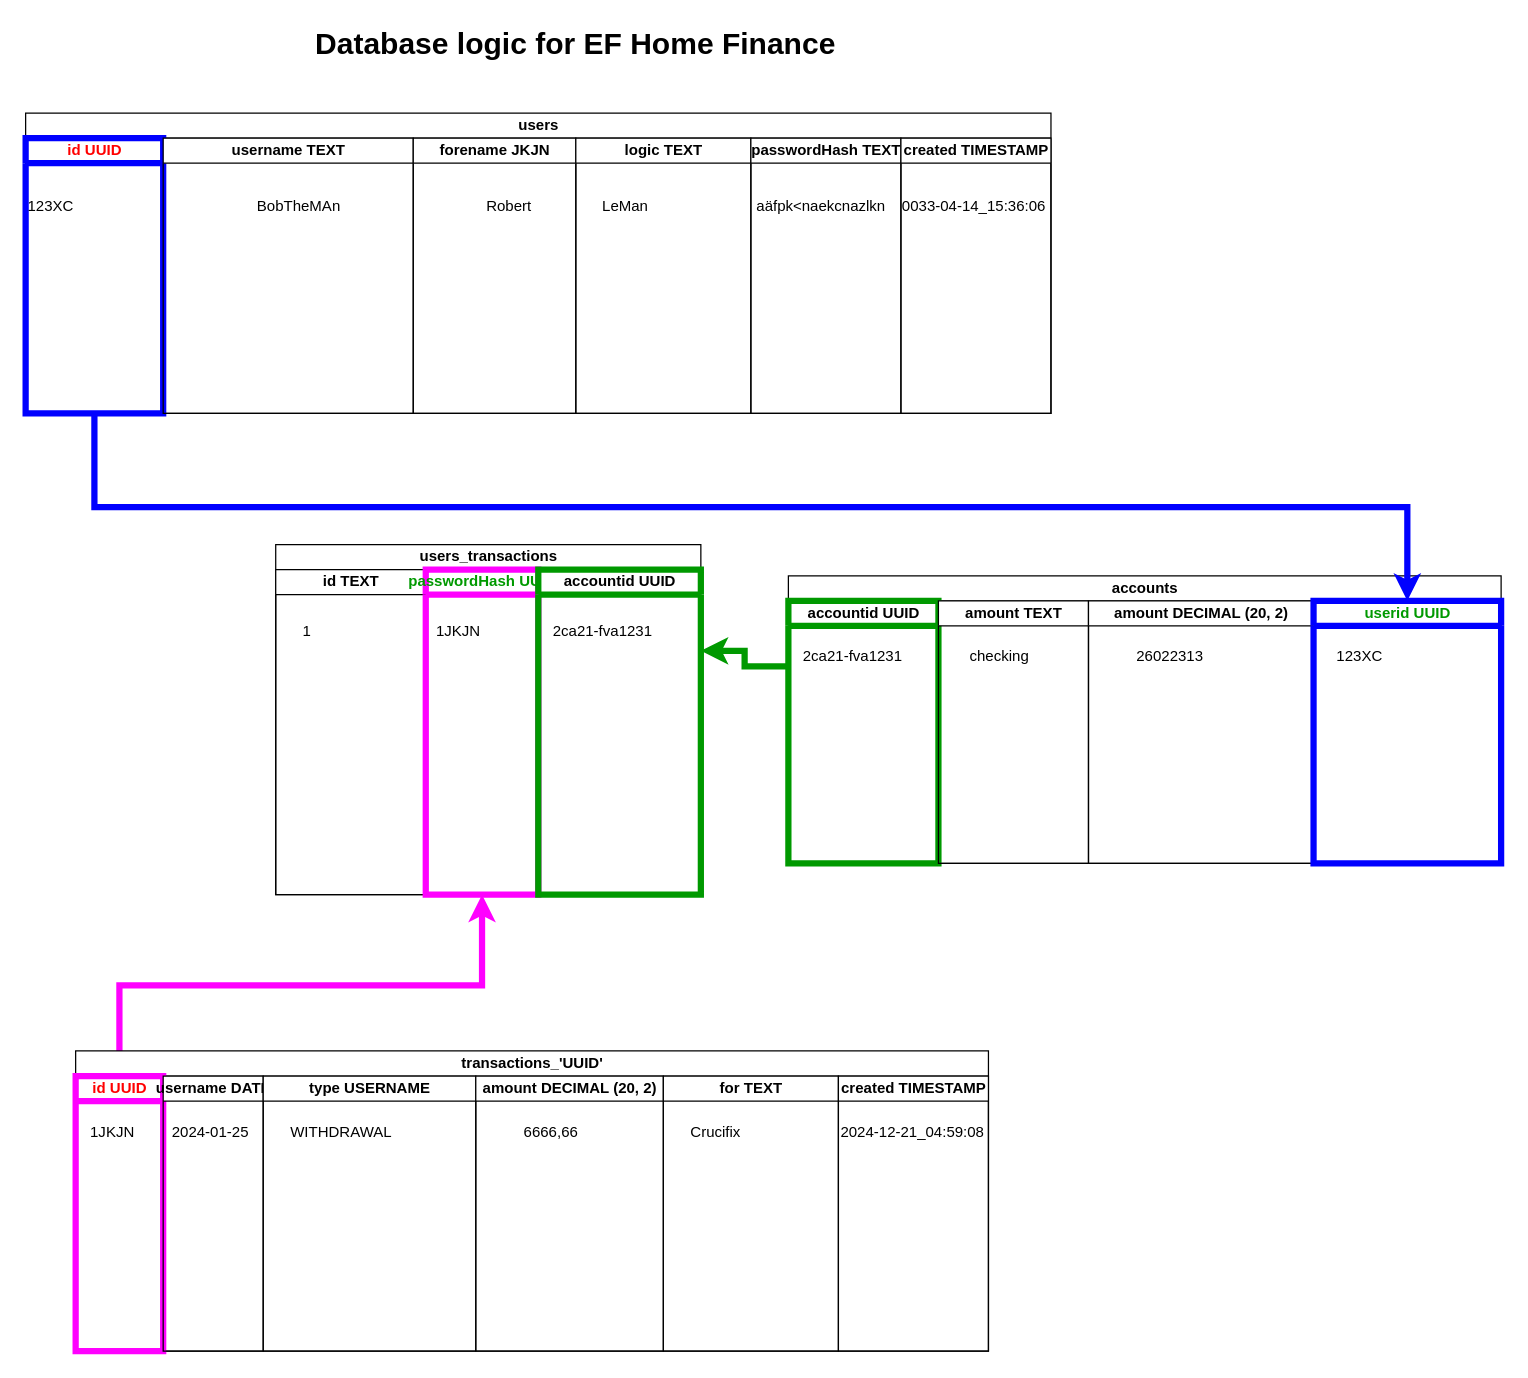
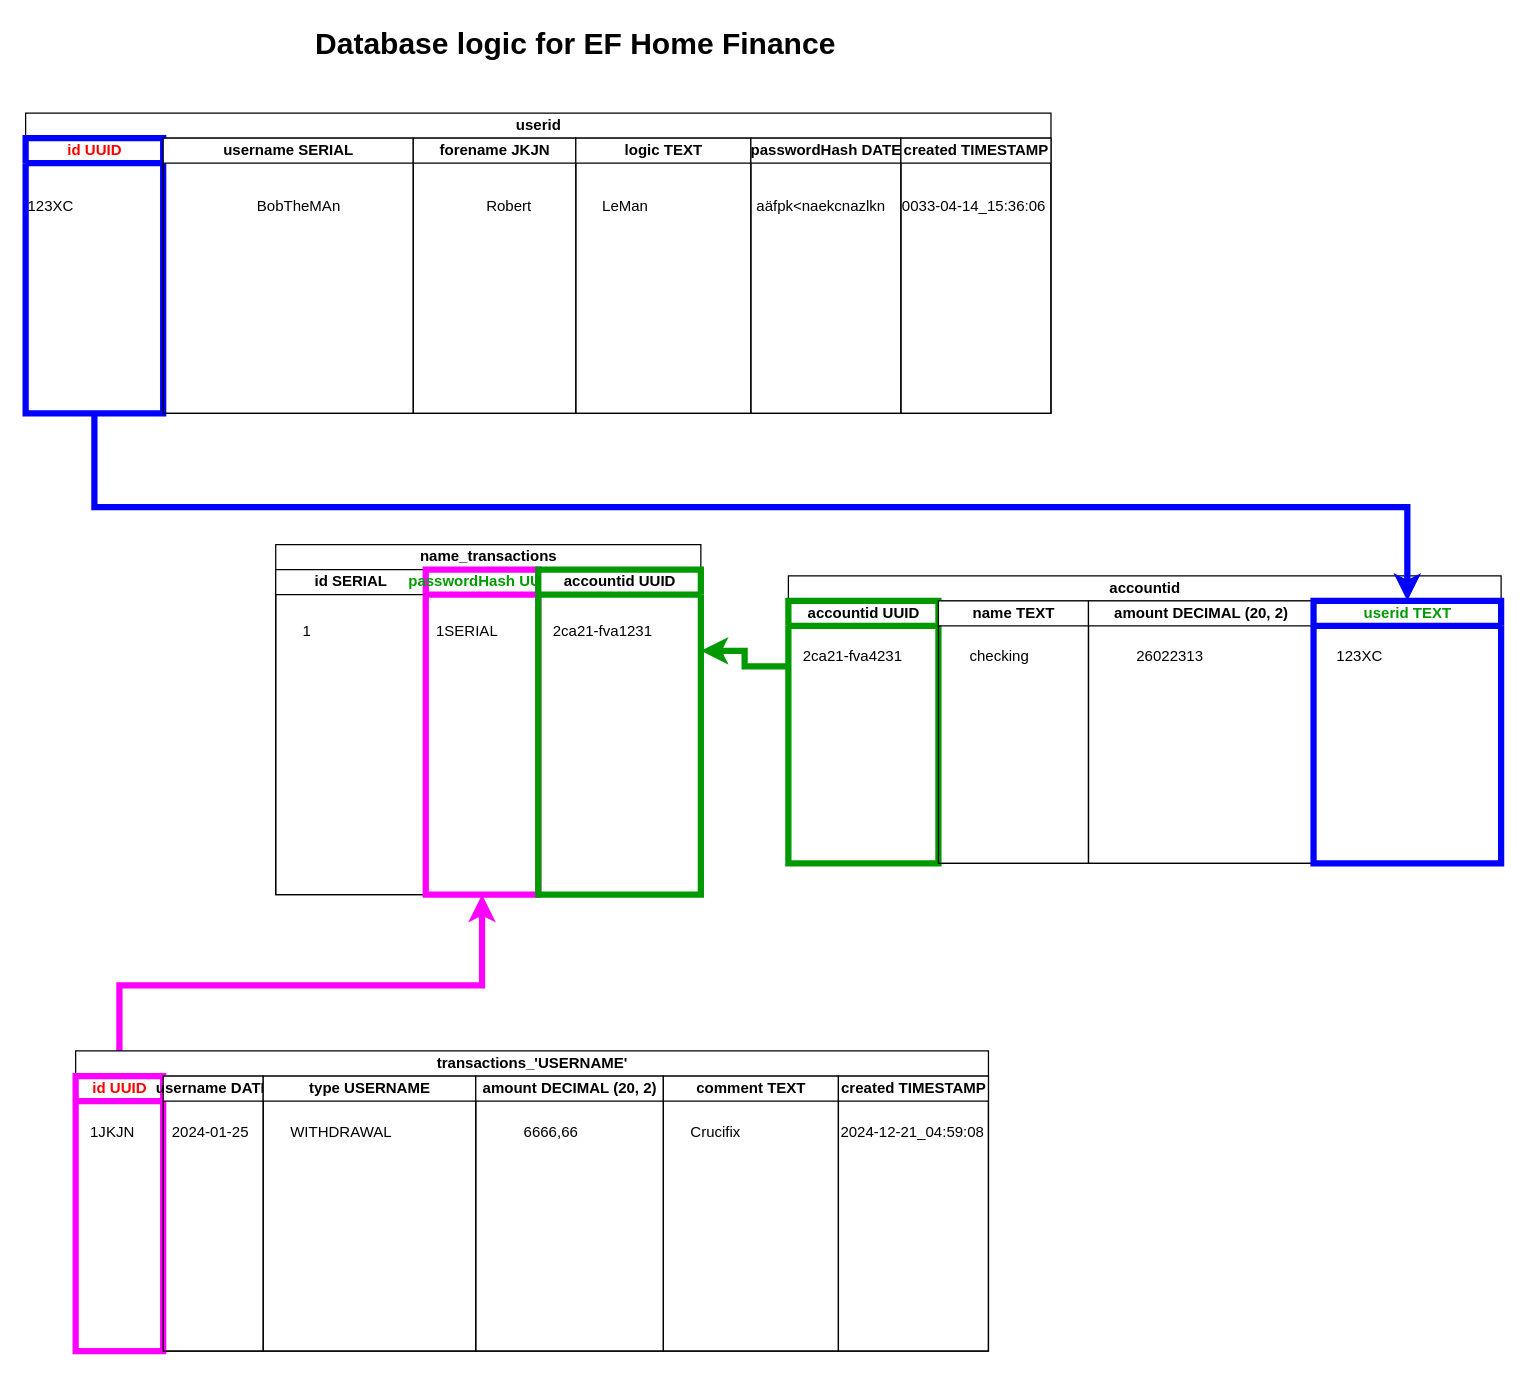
(539, 126) -> (539, 126)
(289, 151) -> (289, 151)
(826, 151) -> (826, 151)
(489, 557) -> (489, 557)
(351, 582) -> (351, 582)
(1145, 588) -> (1145, 588)
(1014, 613) -> (1014, 613)
(1408, 613) -> (1408, 613)
(460, 632) -> (468, 632)
(990, 657) -> (990, 657)
(533, 1063) -> (533, 1063)
(751, 1088) -> (751, 1088)
